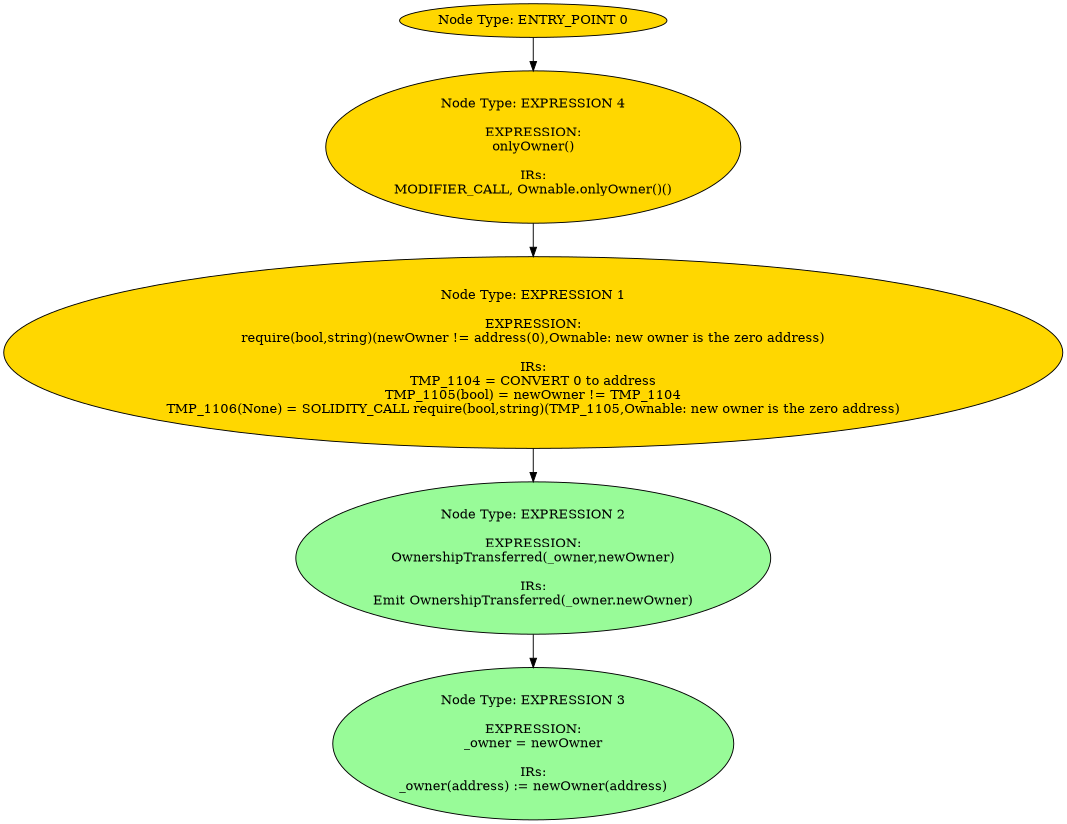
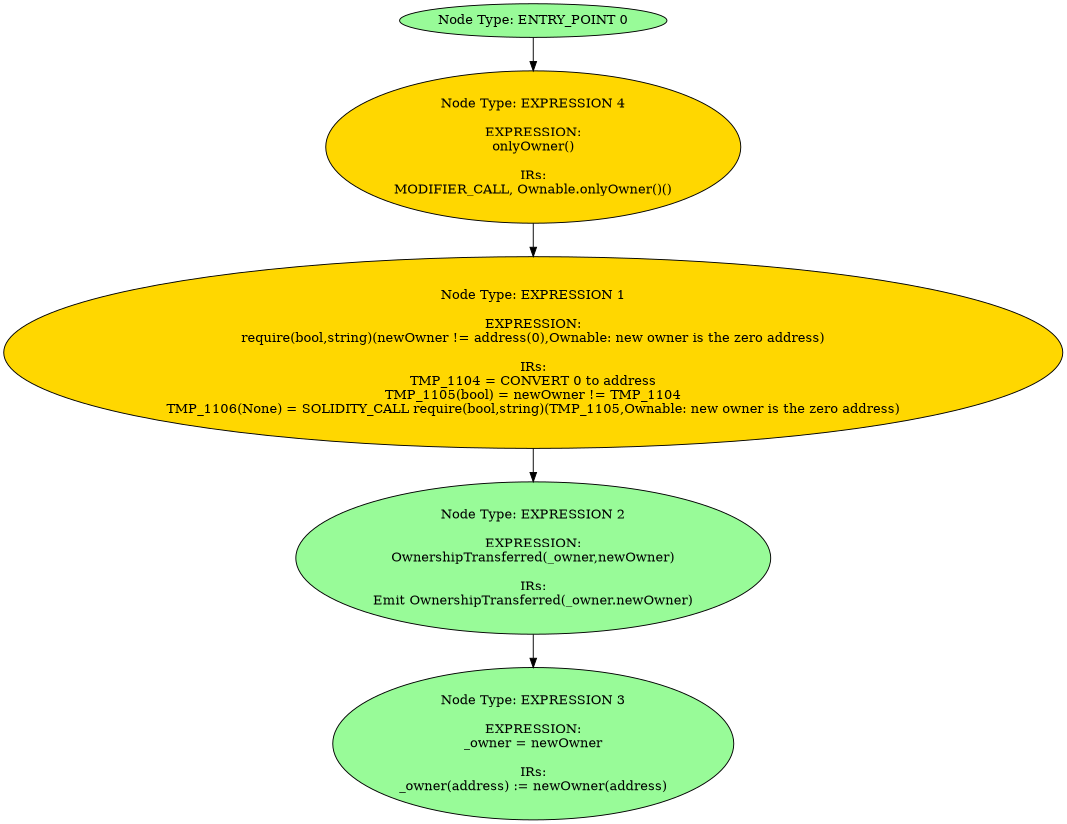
(533, 21) -> (533, 21)
